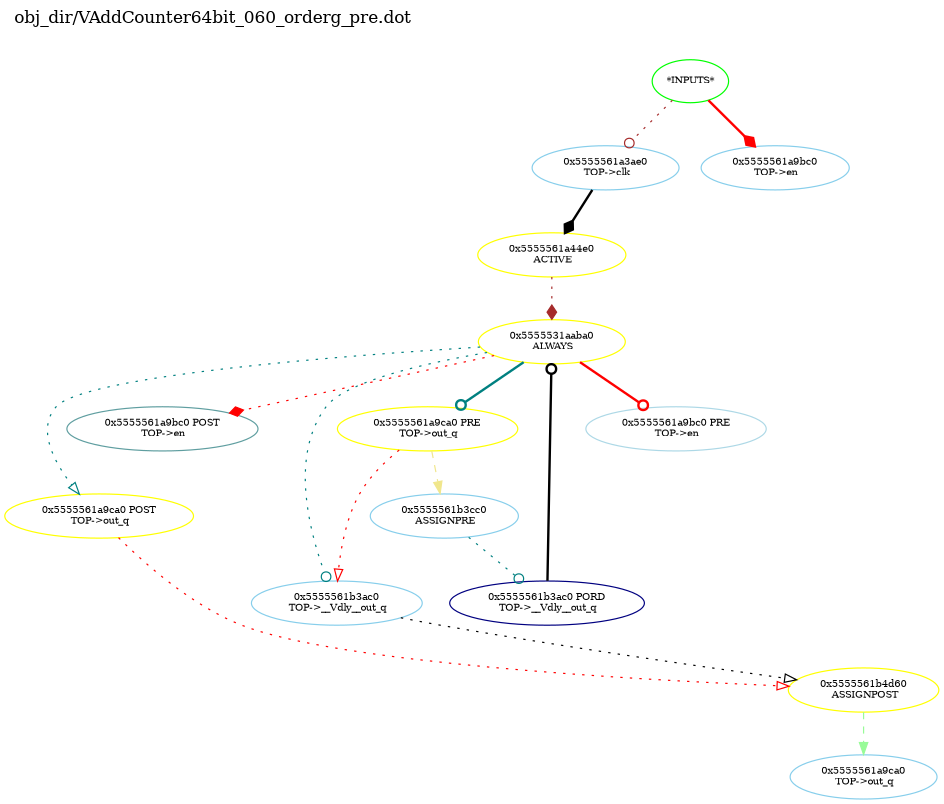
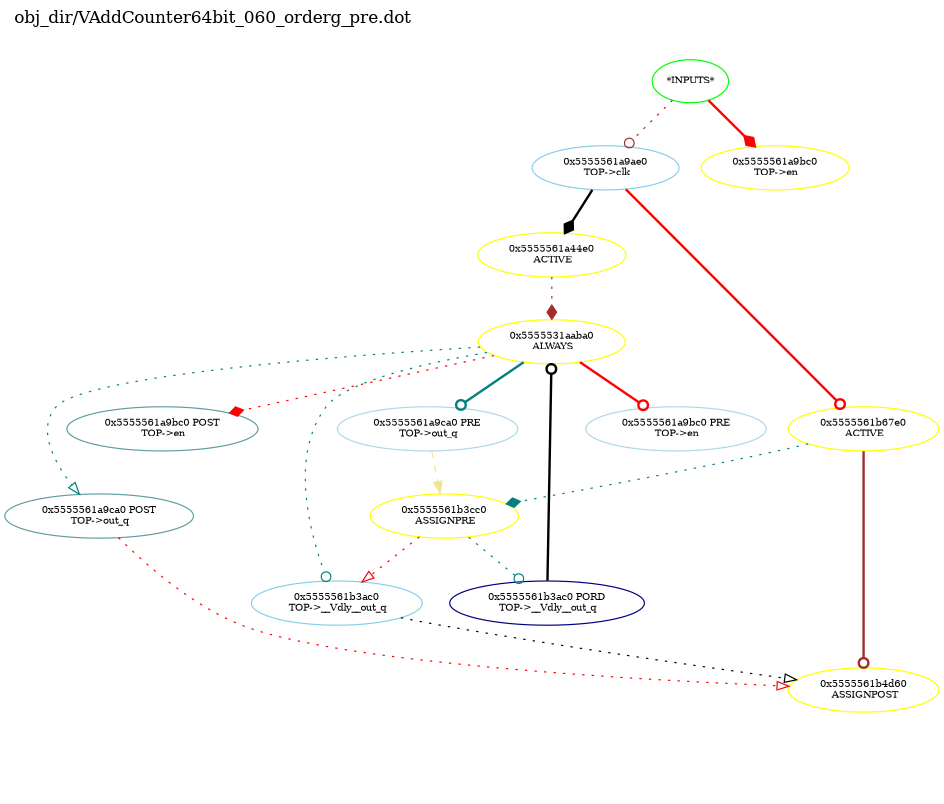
(606, 168) -> (606, 168)
(775, 168) -> (775, 168)
(428, 429) -> (428, 429)
none -> (864, 429)
(355, 503) -> (396, 556)
(99, 516) -> (99, 516)
(444, 516) -> (444, 516)
(864, 777) -> none
